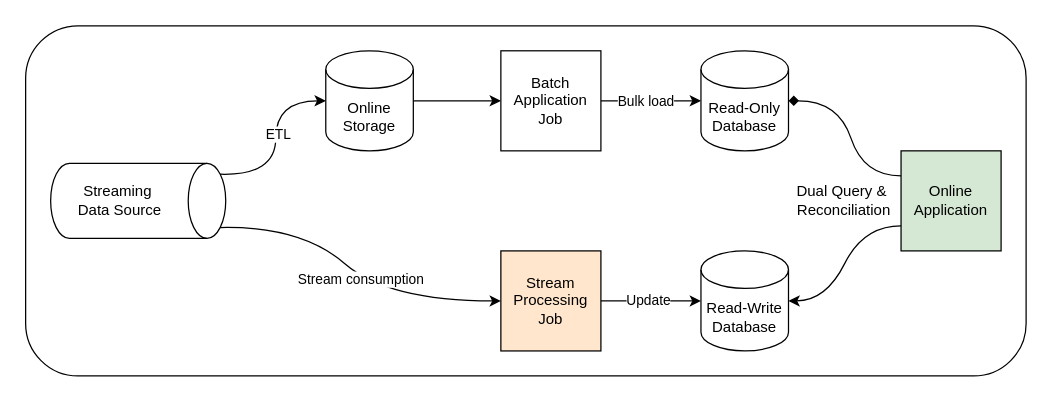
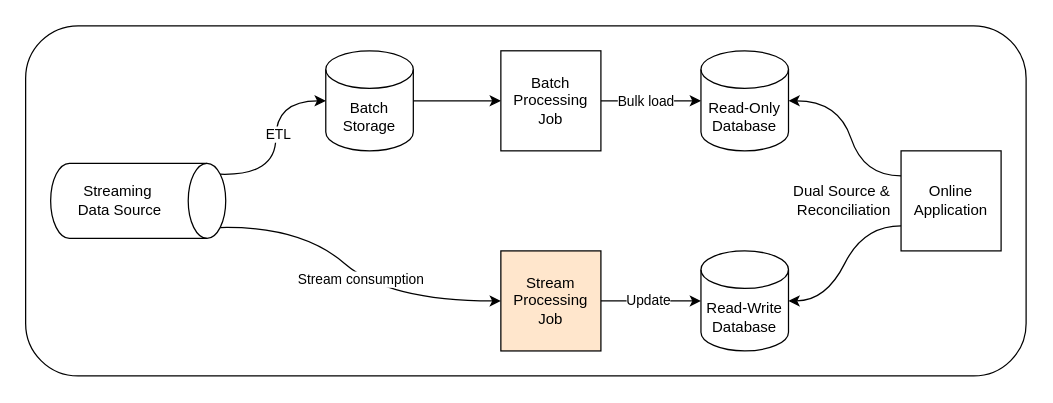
(551, 101) -> (551, 101)
(799, 101) -> (798, 101)
(369, 117) -> (369, 117)
(844, 201) -> (844, 201)
(951, 201) -> (951, 201)
